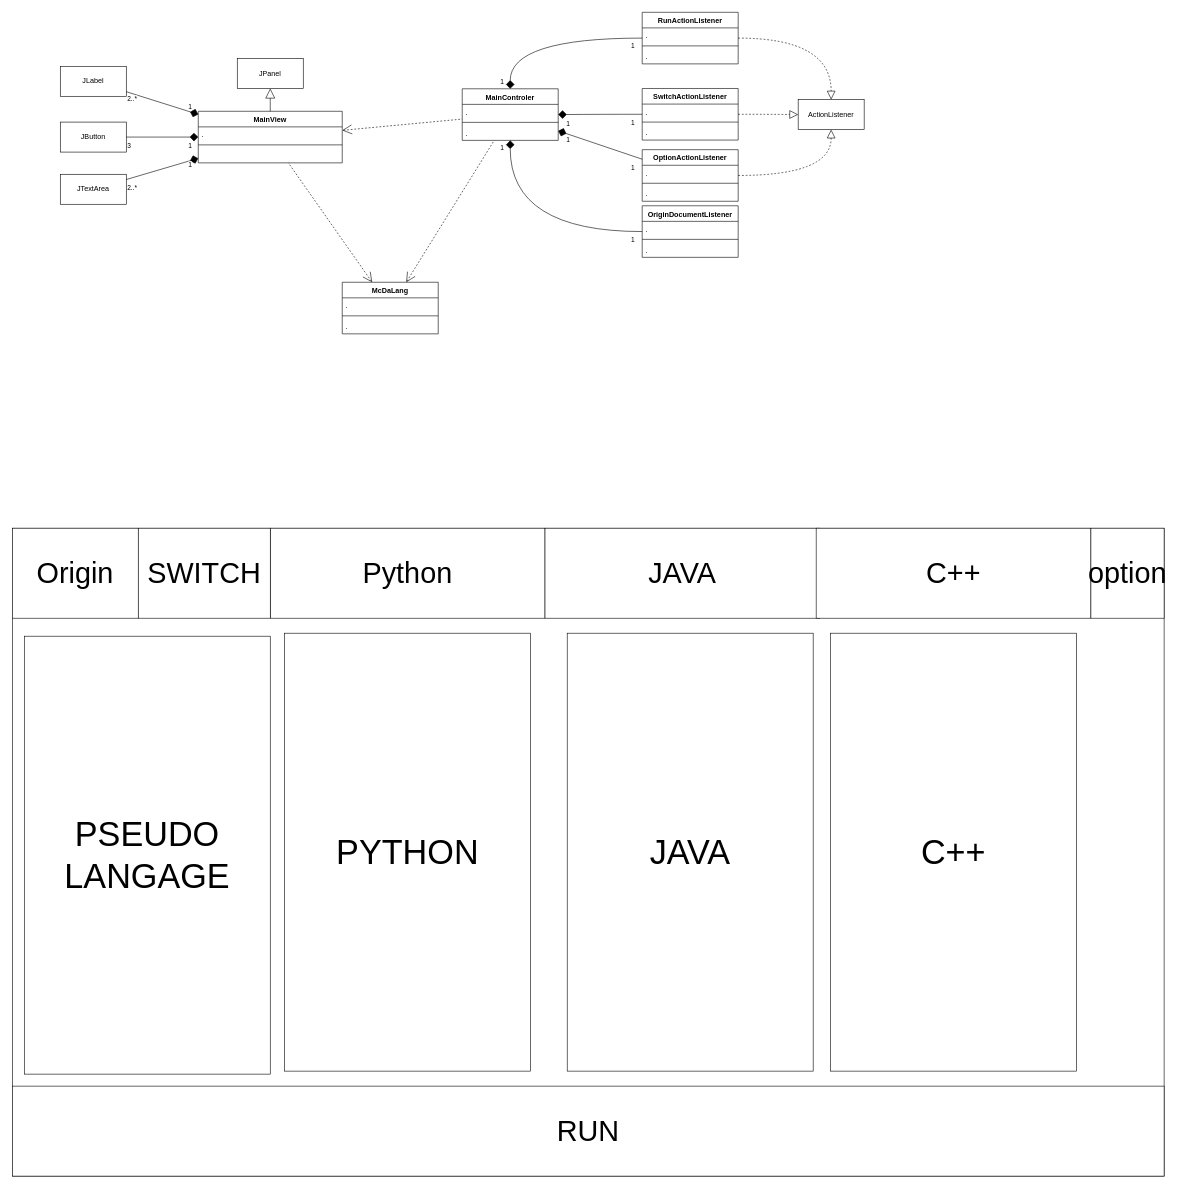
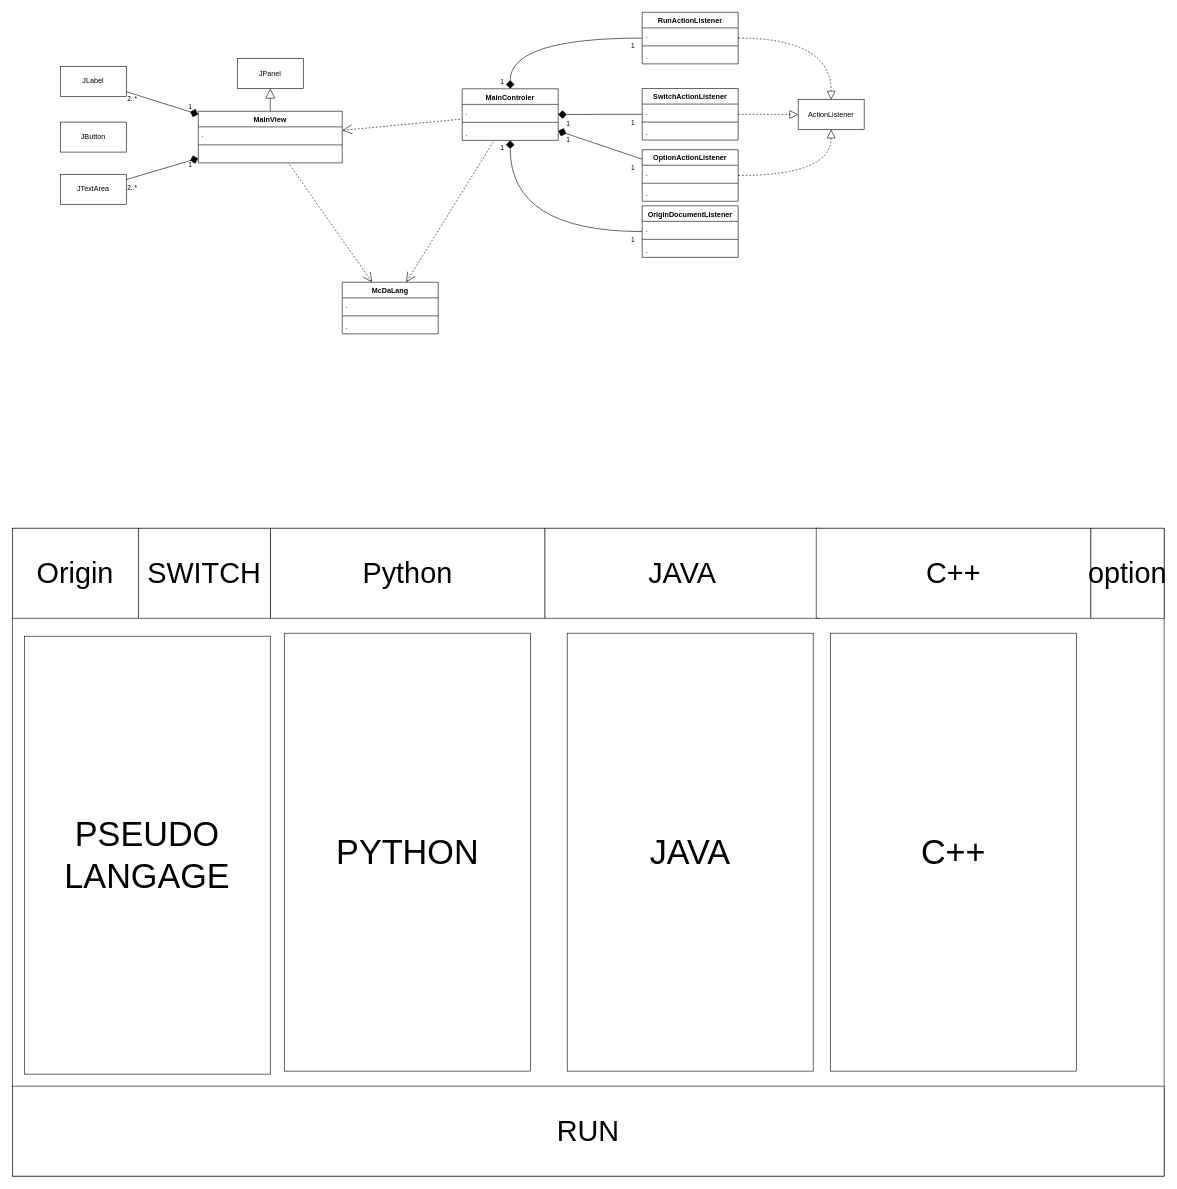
(189, 137) -> none
